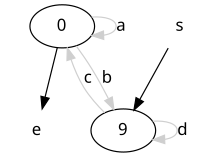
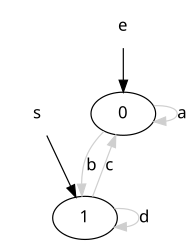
(51, 72) -> (123, 64)
(123, 130) -> (85, 218)
